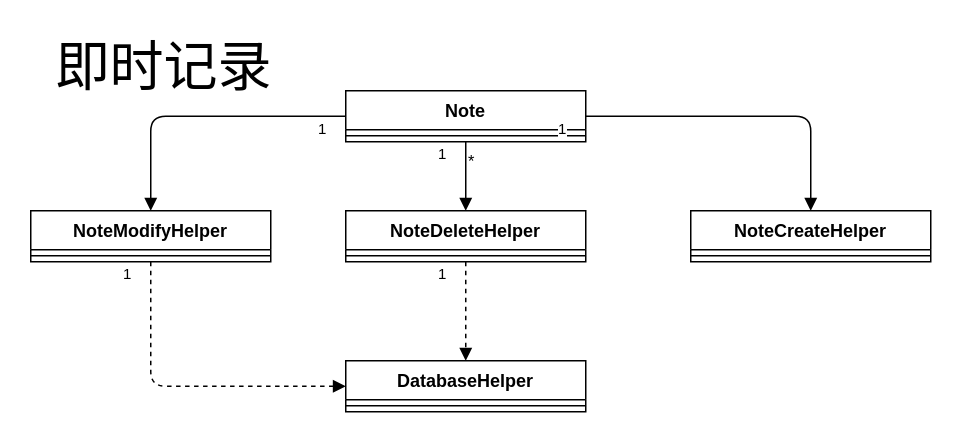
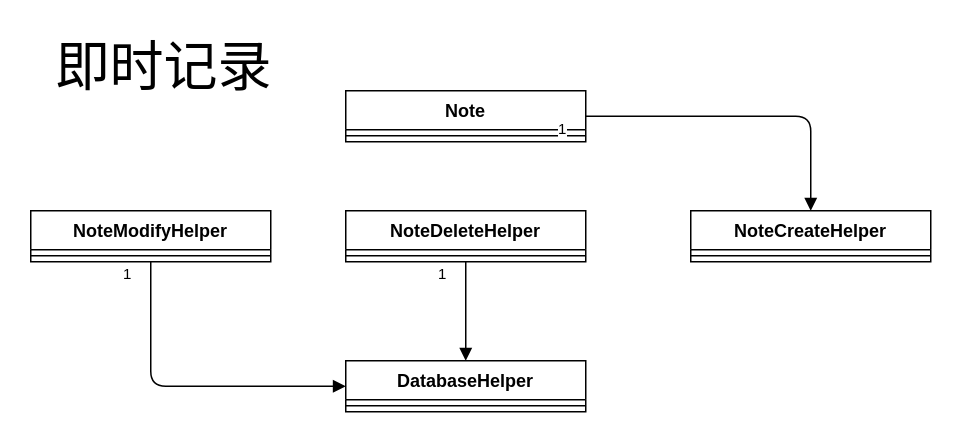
(213, 116) -> none
(466, 171) -> none
(466, 306) -> (466, 306)
(184, 386) -> (184, 386)
